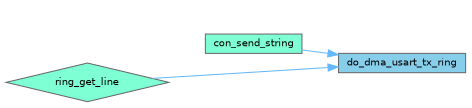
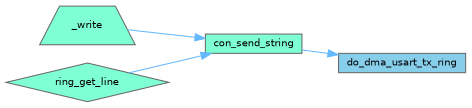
none -> (87, 25)
(240, 73) -> (165, 64)
